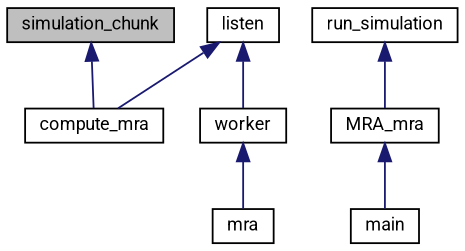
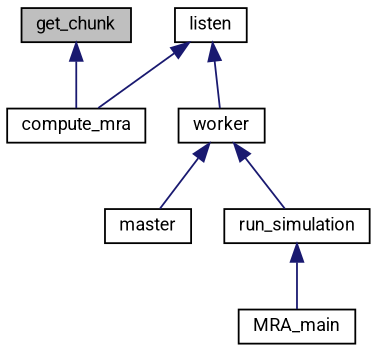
(91, 25) -> (76, 25)
(385, 126) -> (297, 327)
none -> (265, 183)
(243, 226) -> (148, 226)
(385, 226) -> none
